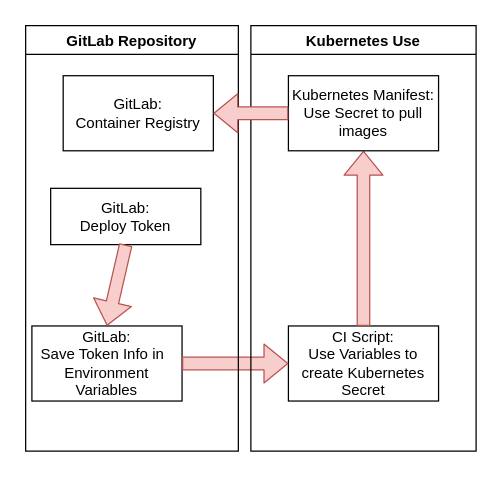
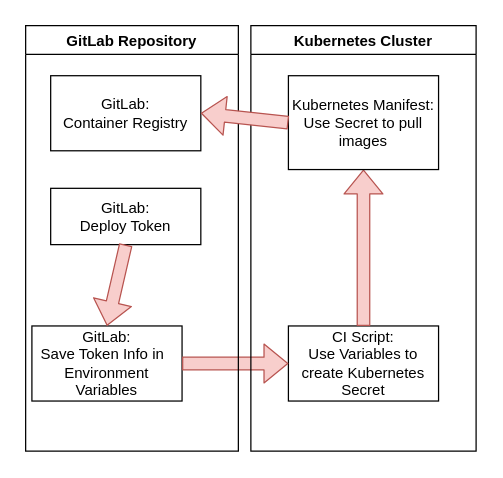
(363, 41) -> (363, 41)
(138, 113) -> (126, 113)
(363, 113) -> (363, 123)
